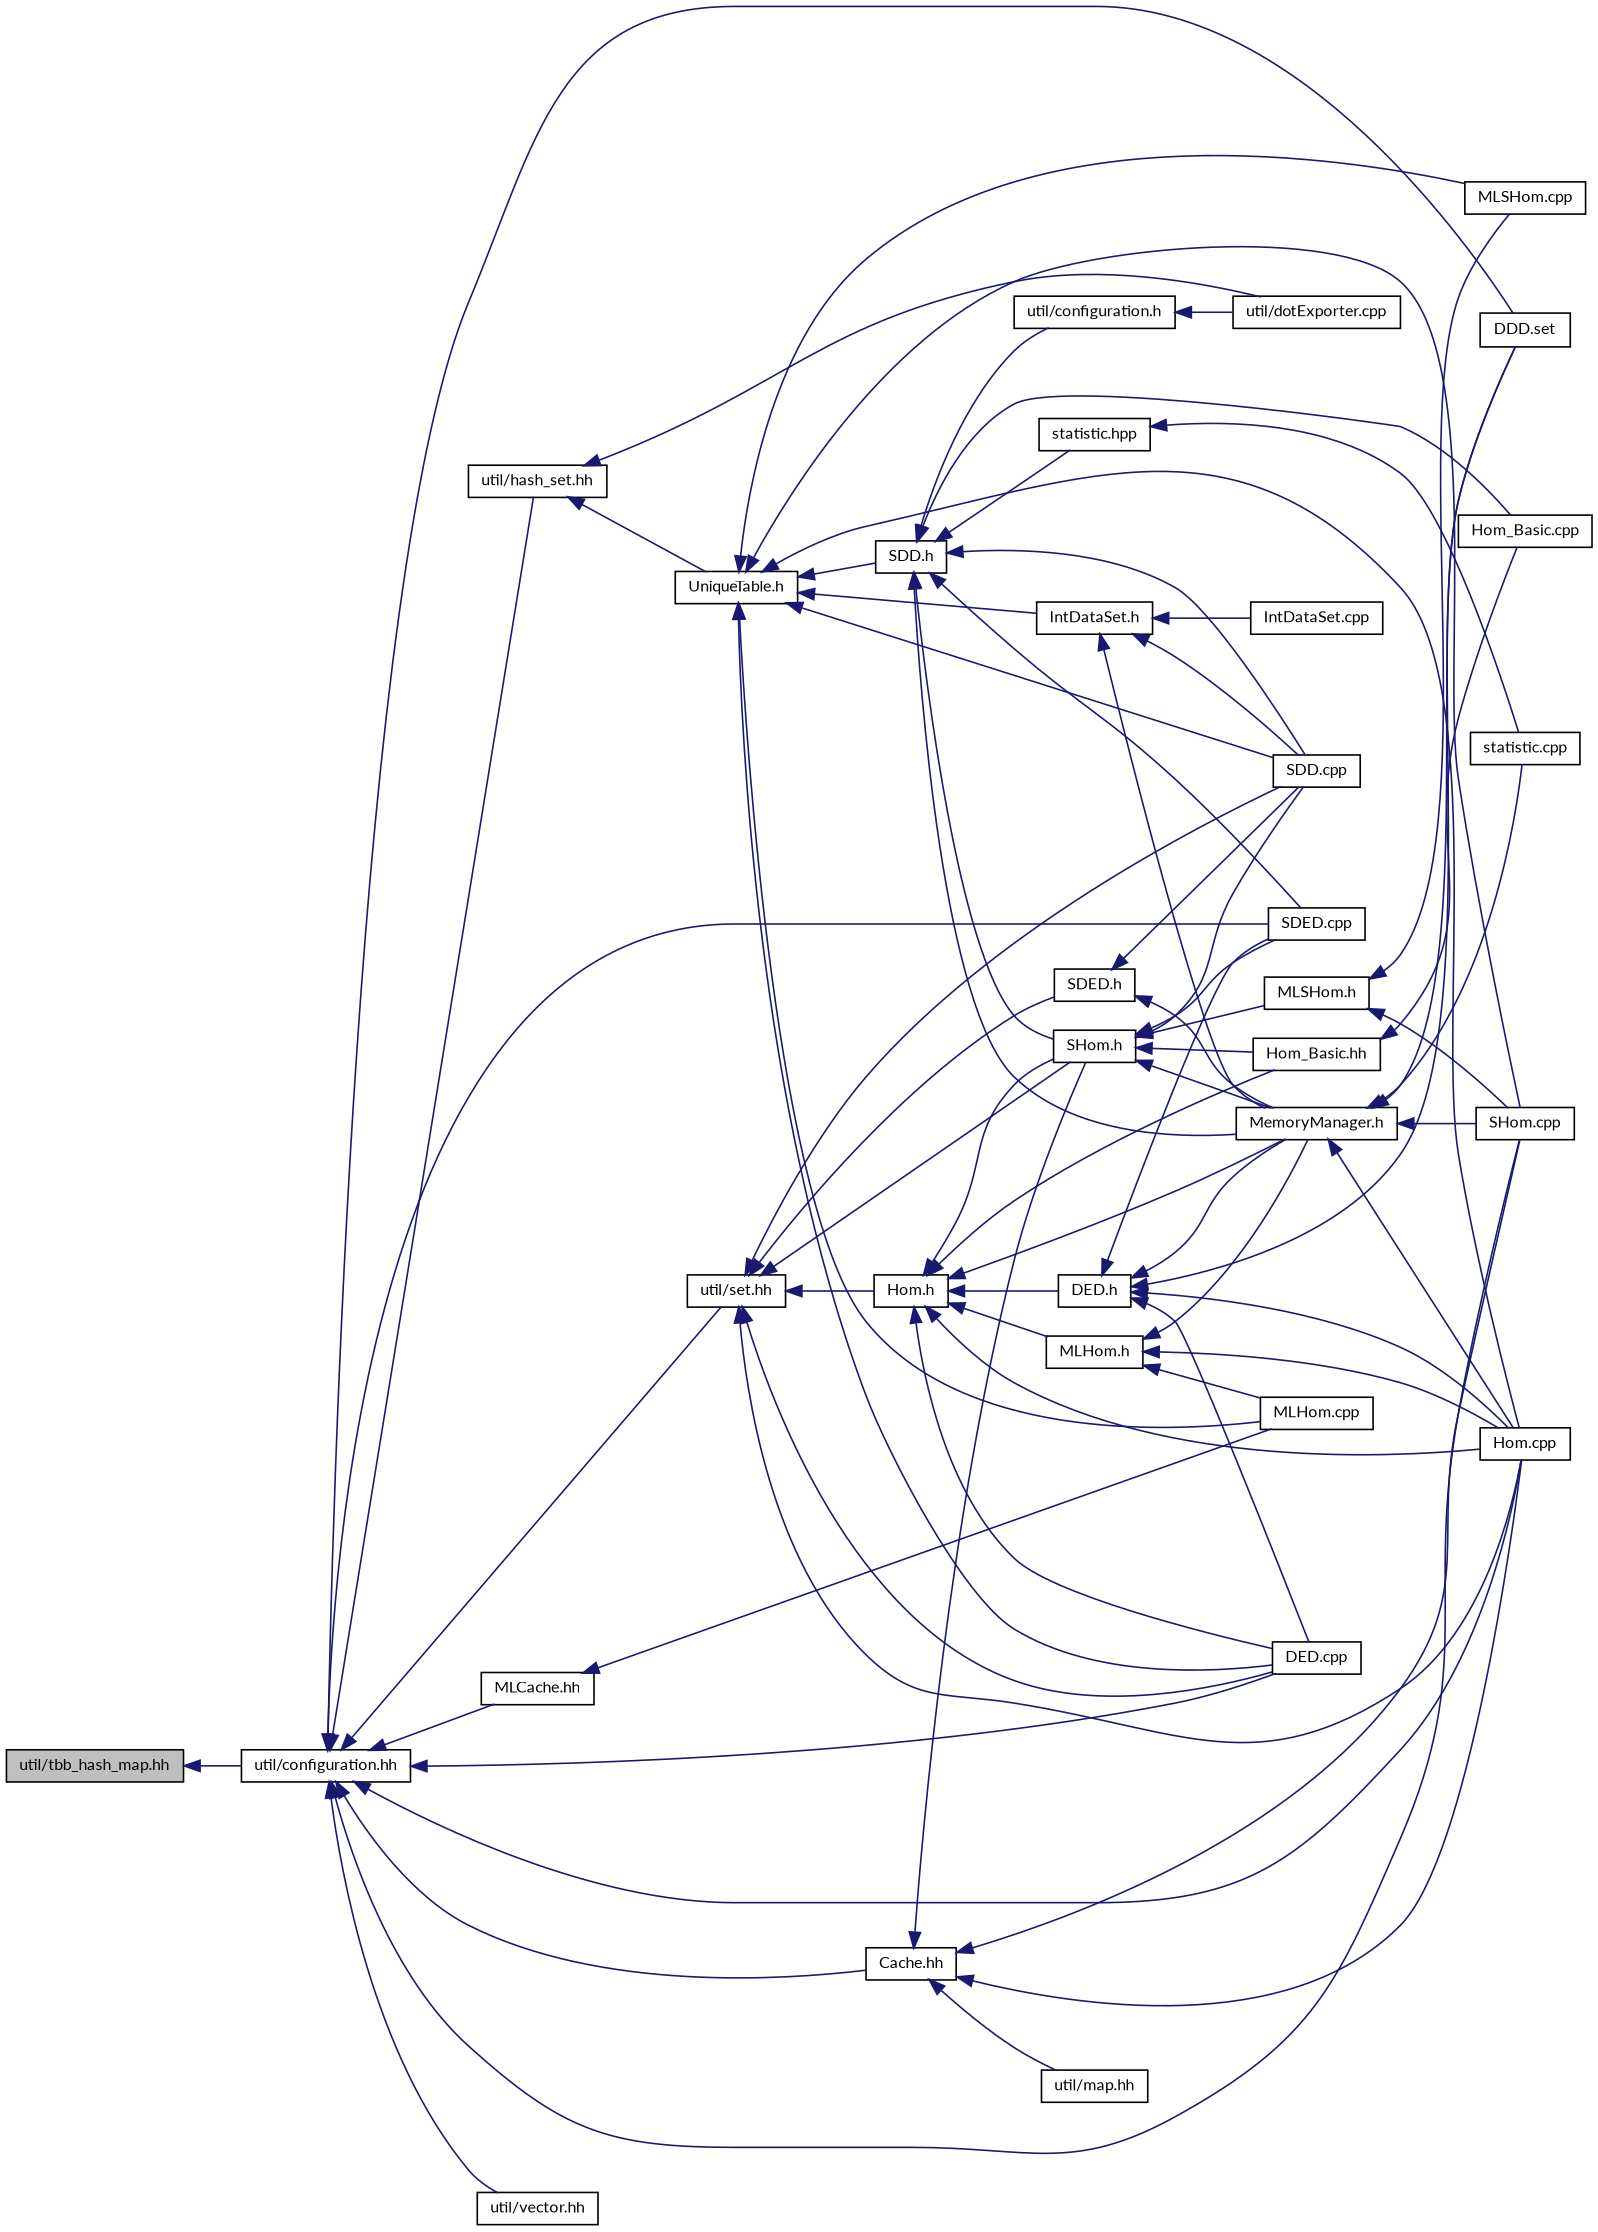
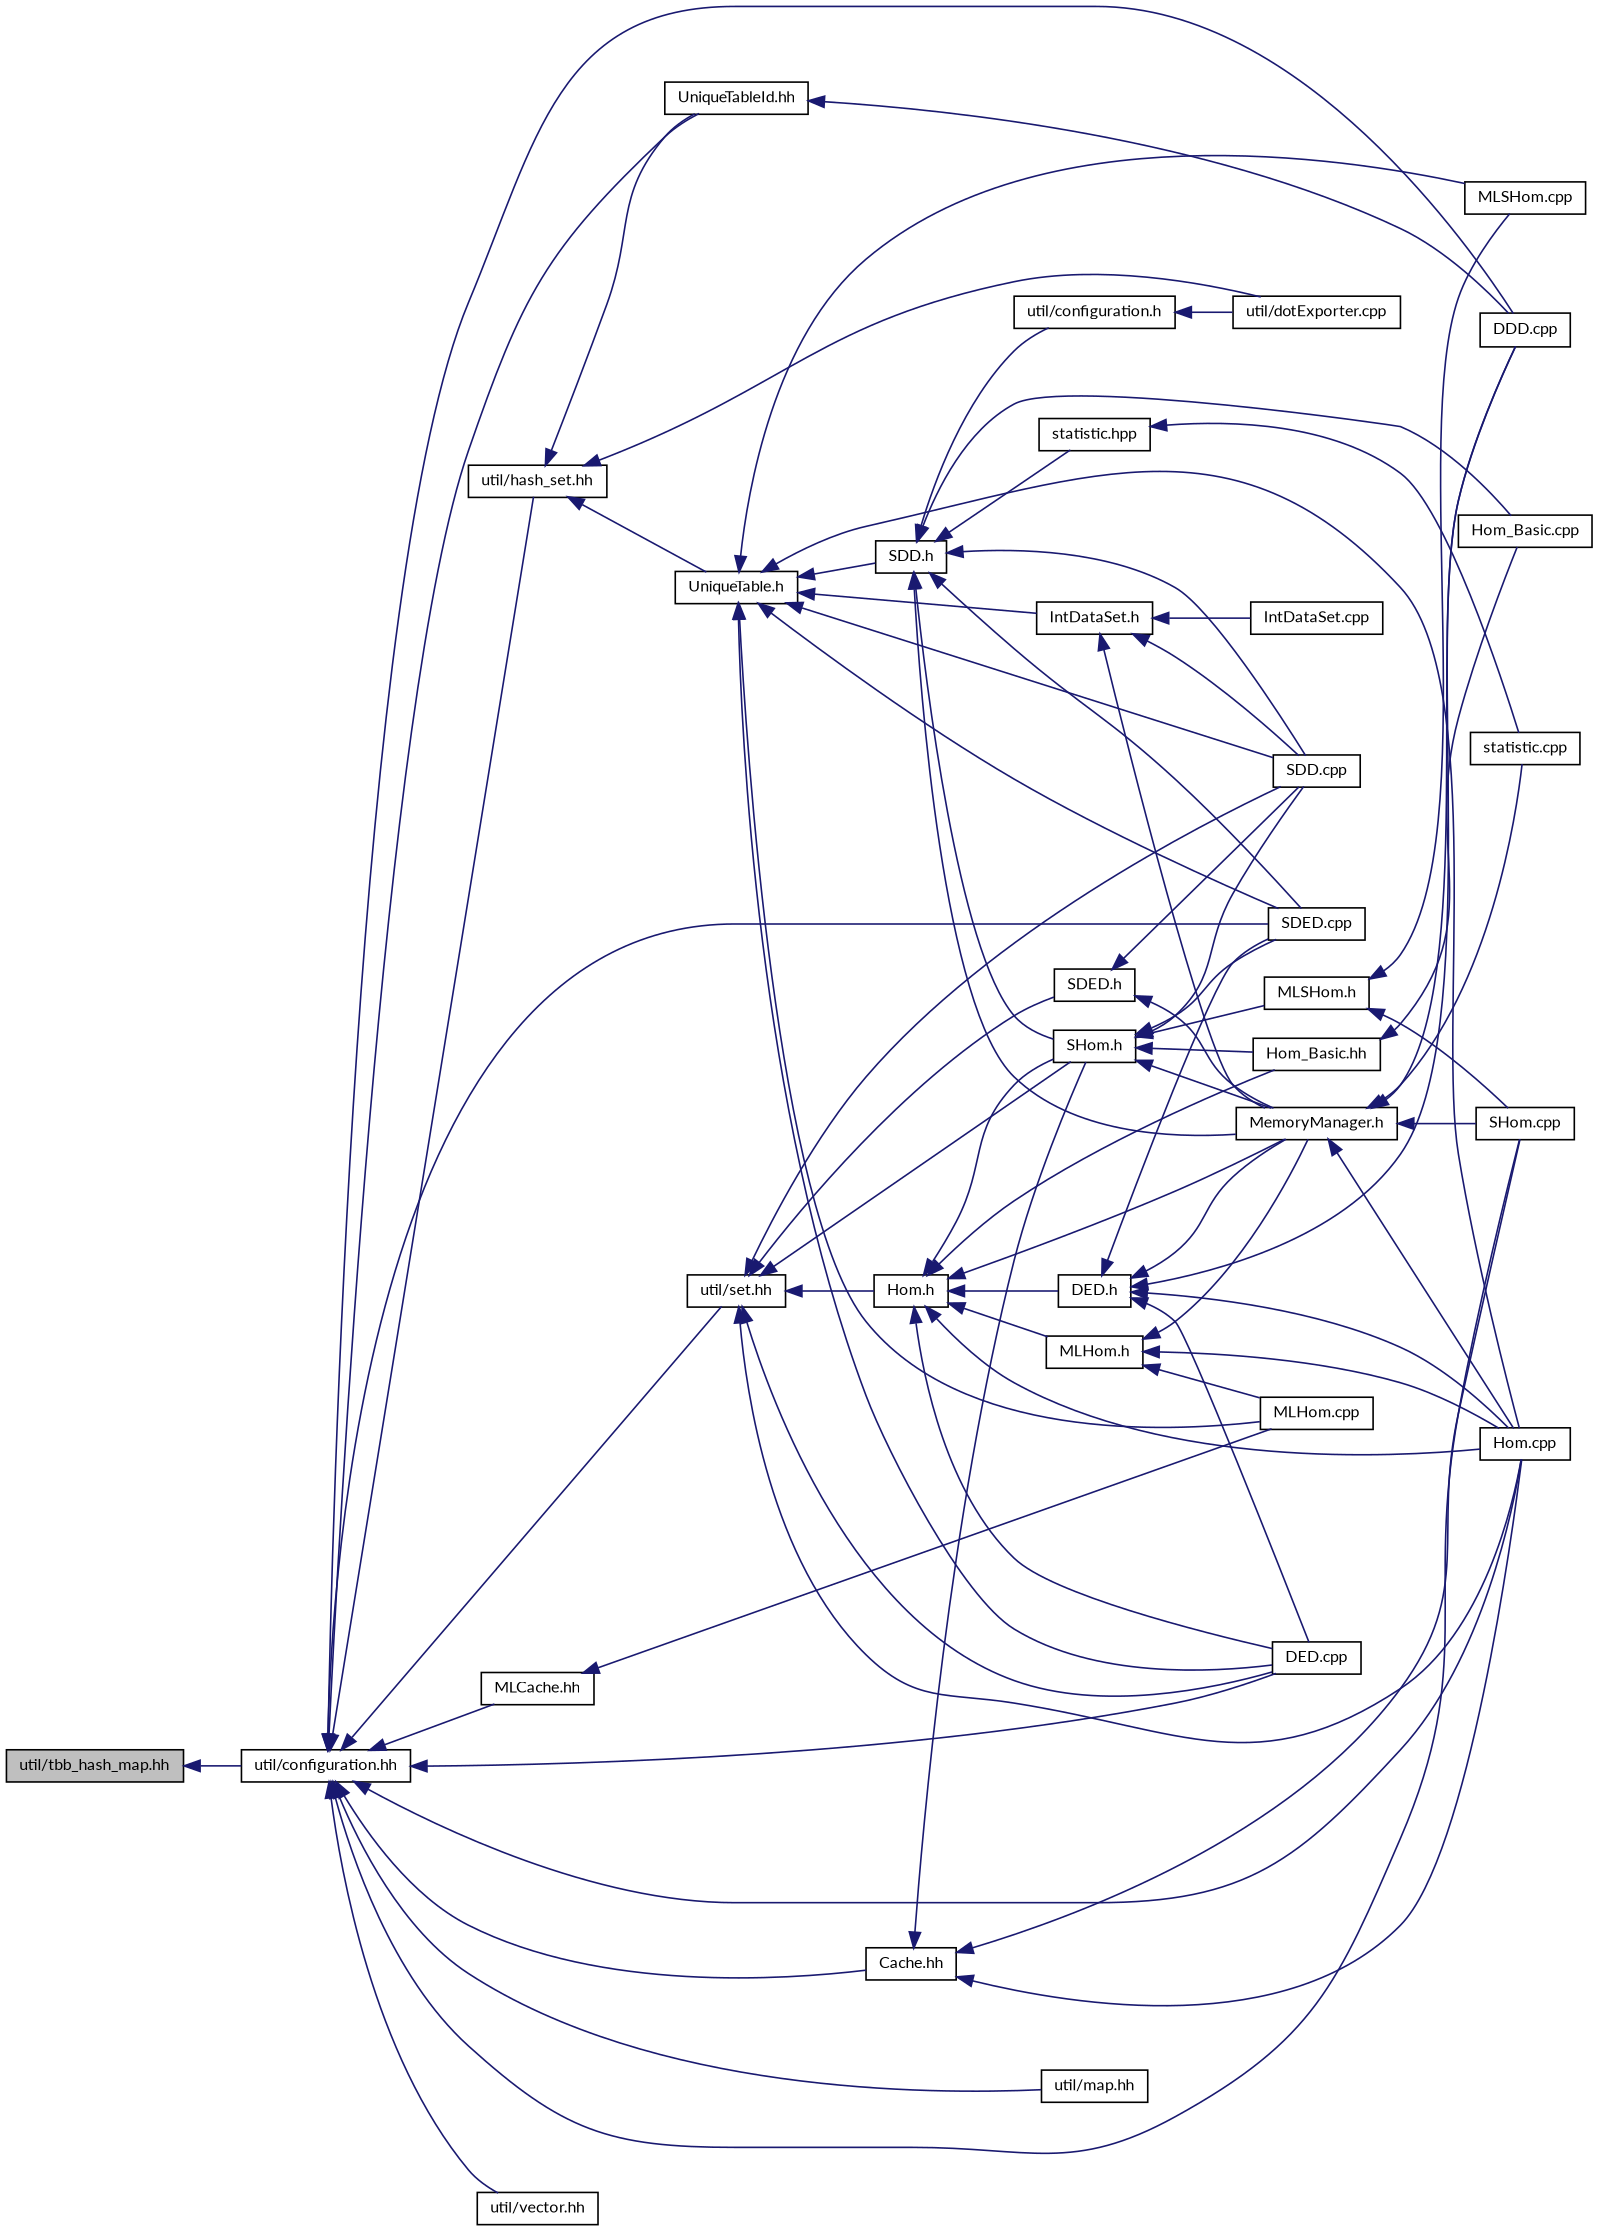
none -> (736, 98)
(1417, 307) -> (1014, 779)
(1525, 330) -> (1525, 330)
(996, 2035) -> (638, 2048)
